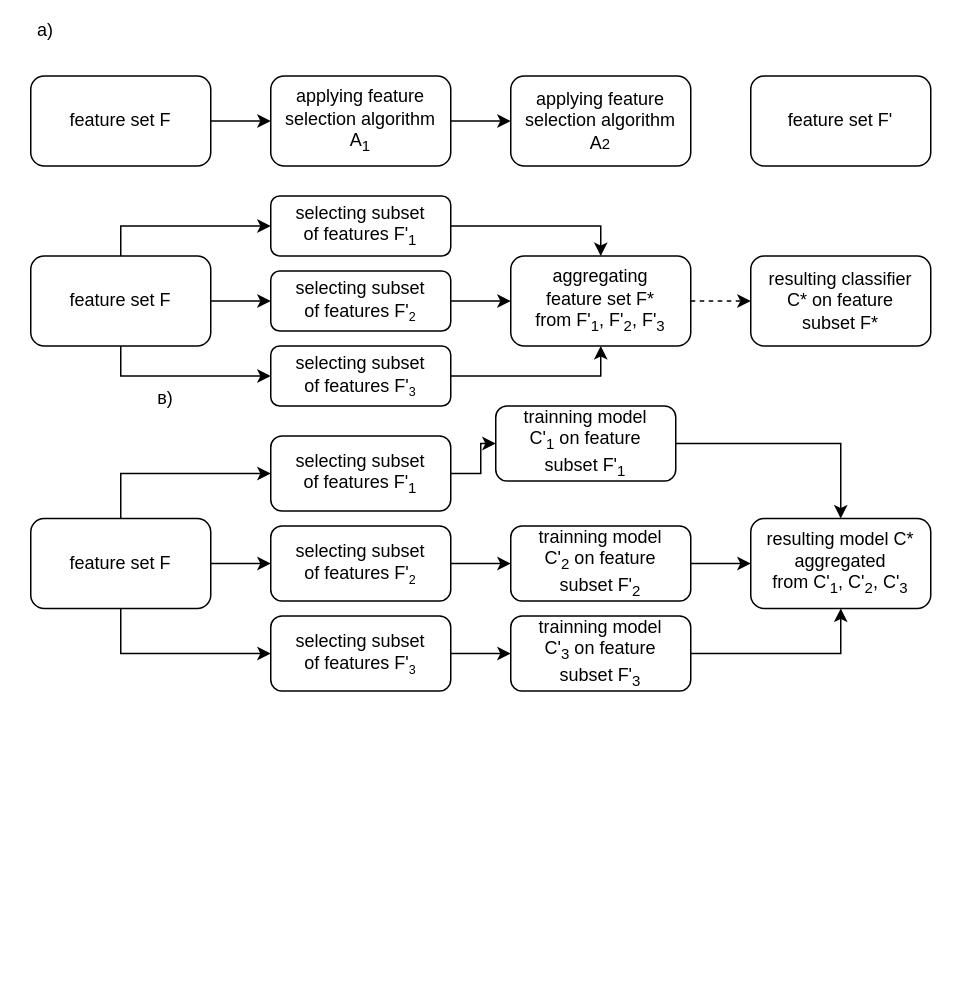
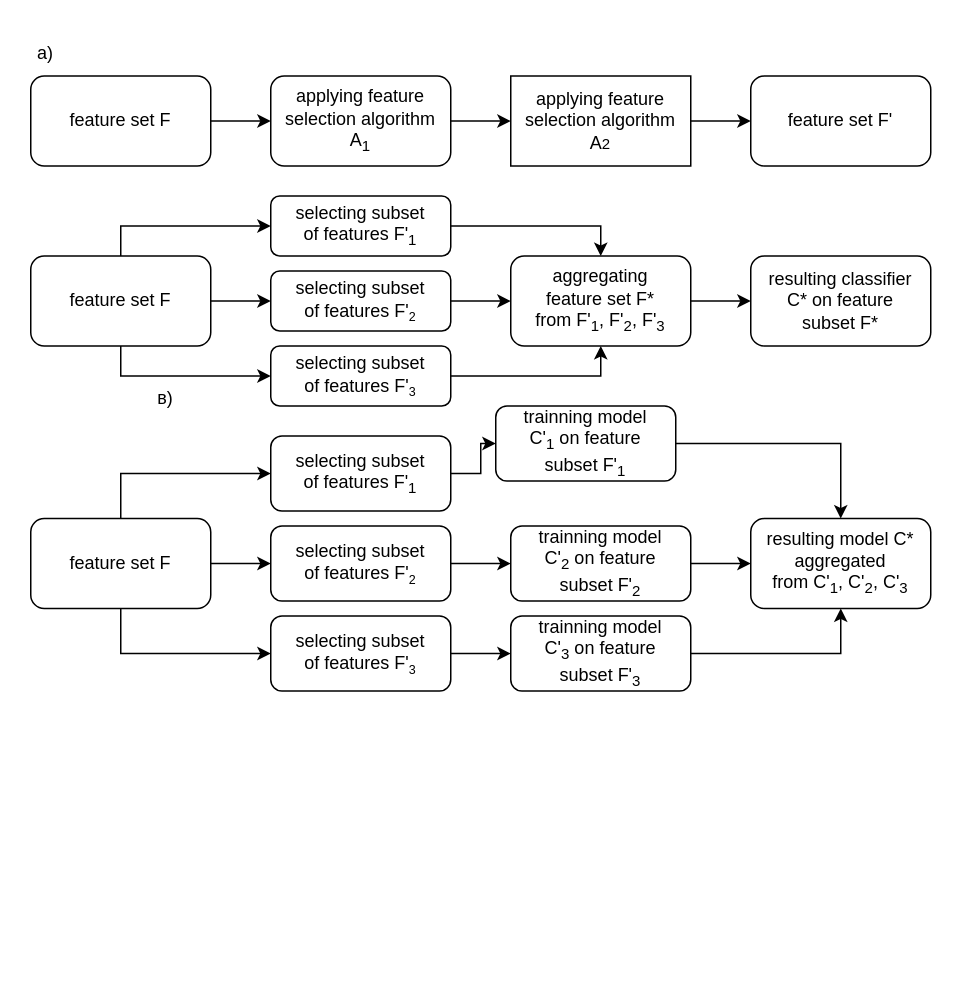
(46, 31) -> (46, 53)
(601, 121) -> (601, 121)
none -> (716, 121)
(715, 301) -> (715, 301)
